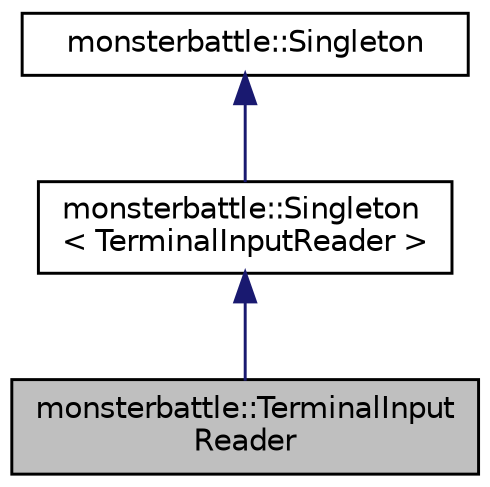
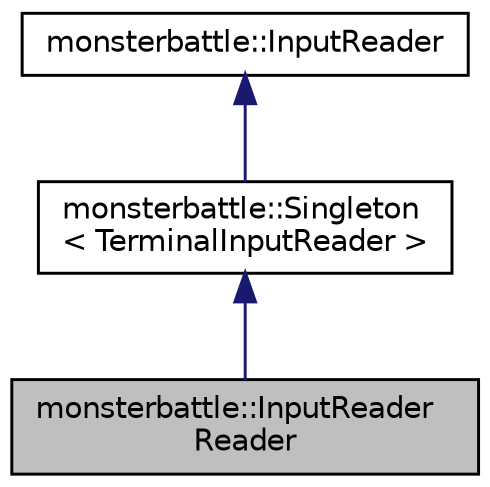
(245, 44) -> (245, 44)
(245, 427) -> (245, 427)
